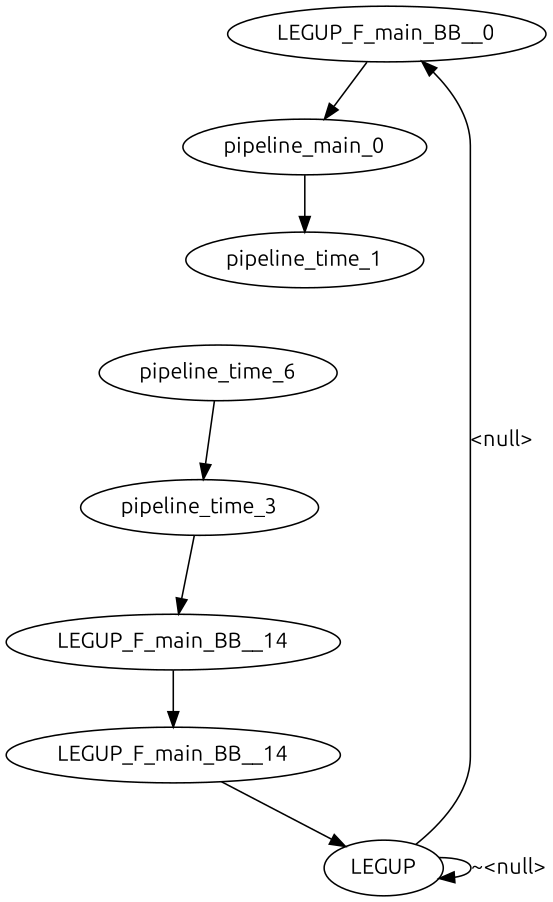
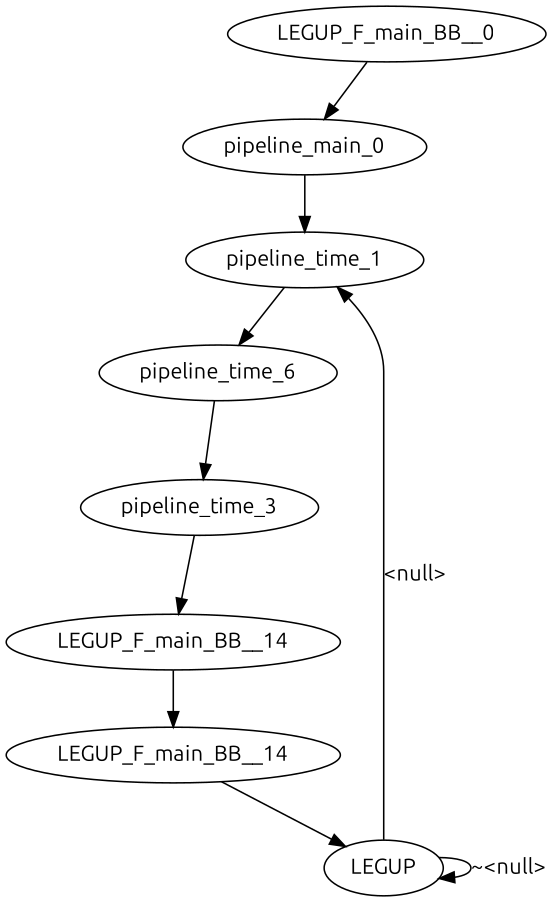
none -> (267, 310)
(470, 462) -> (384, 564)
